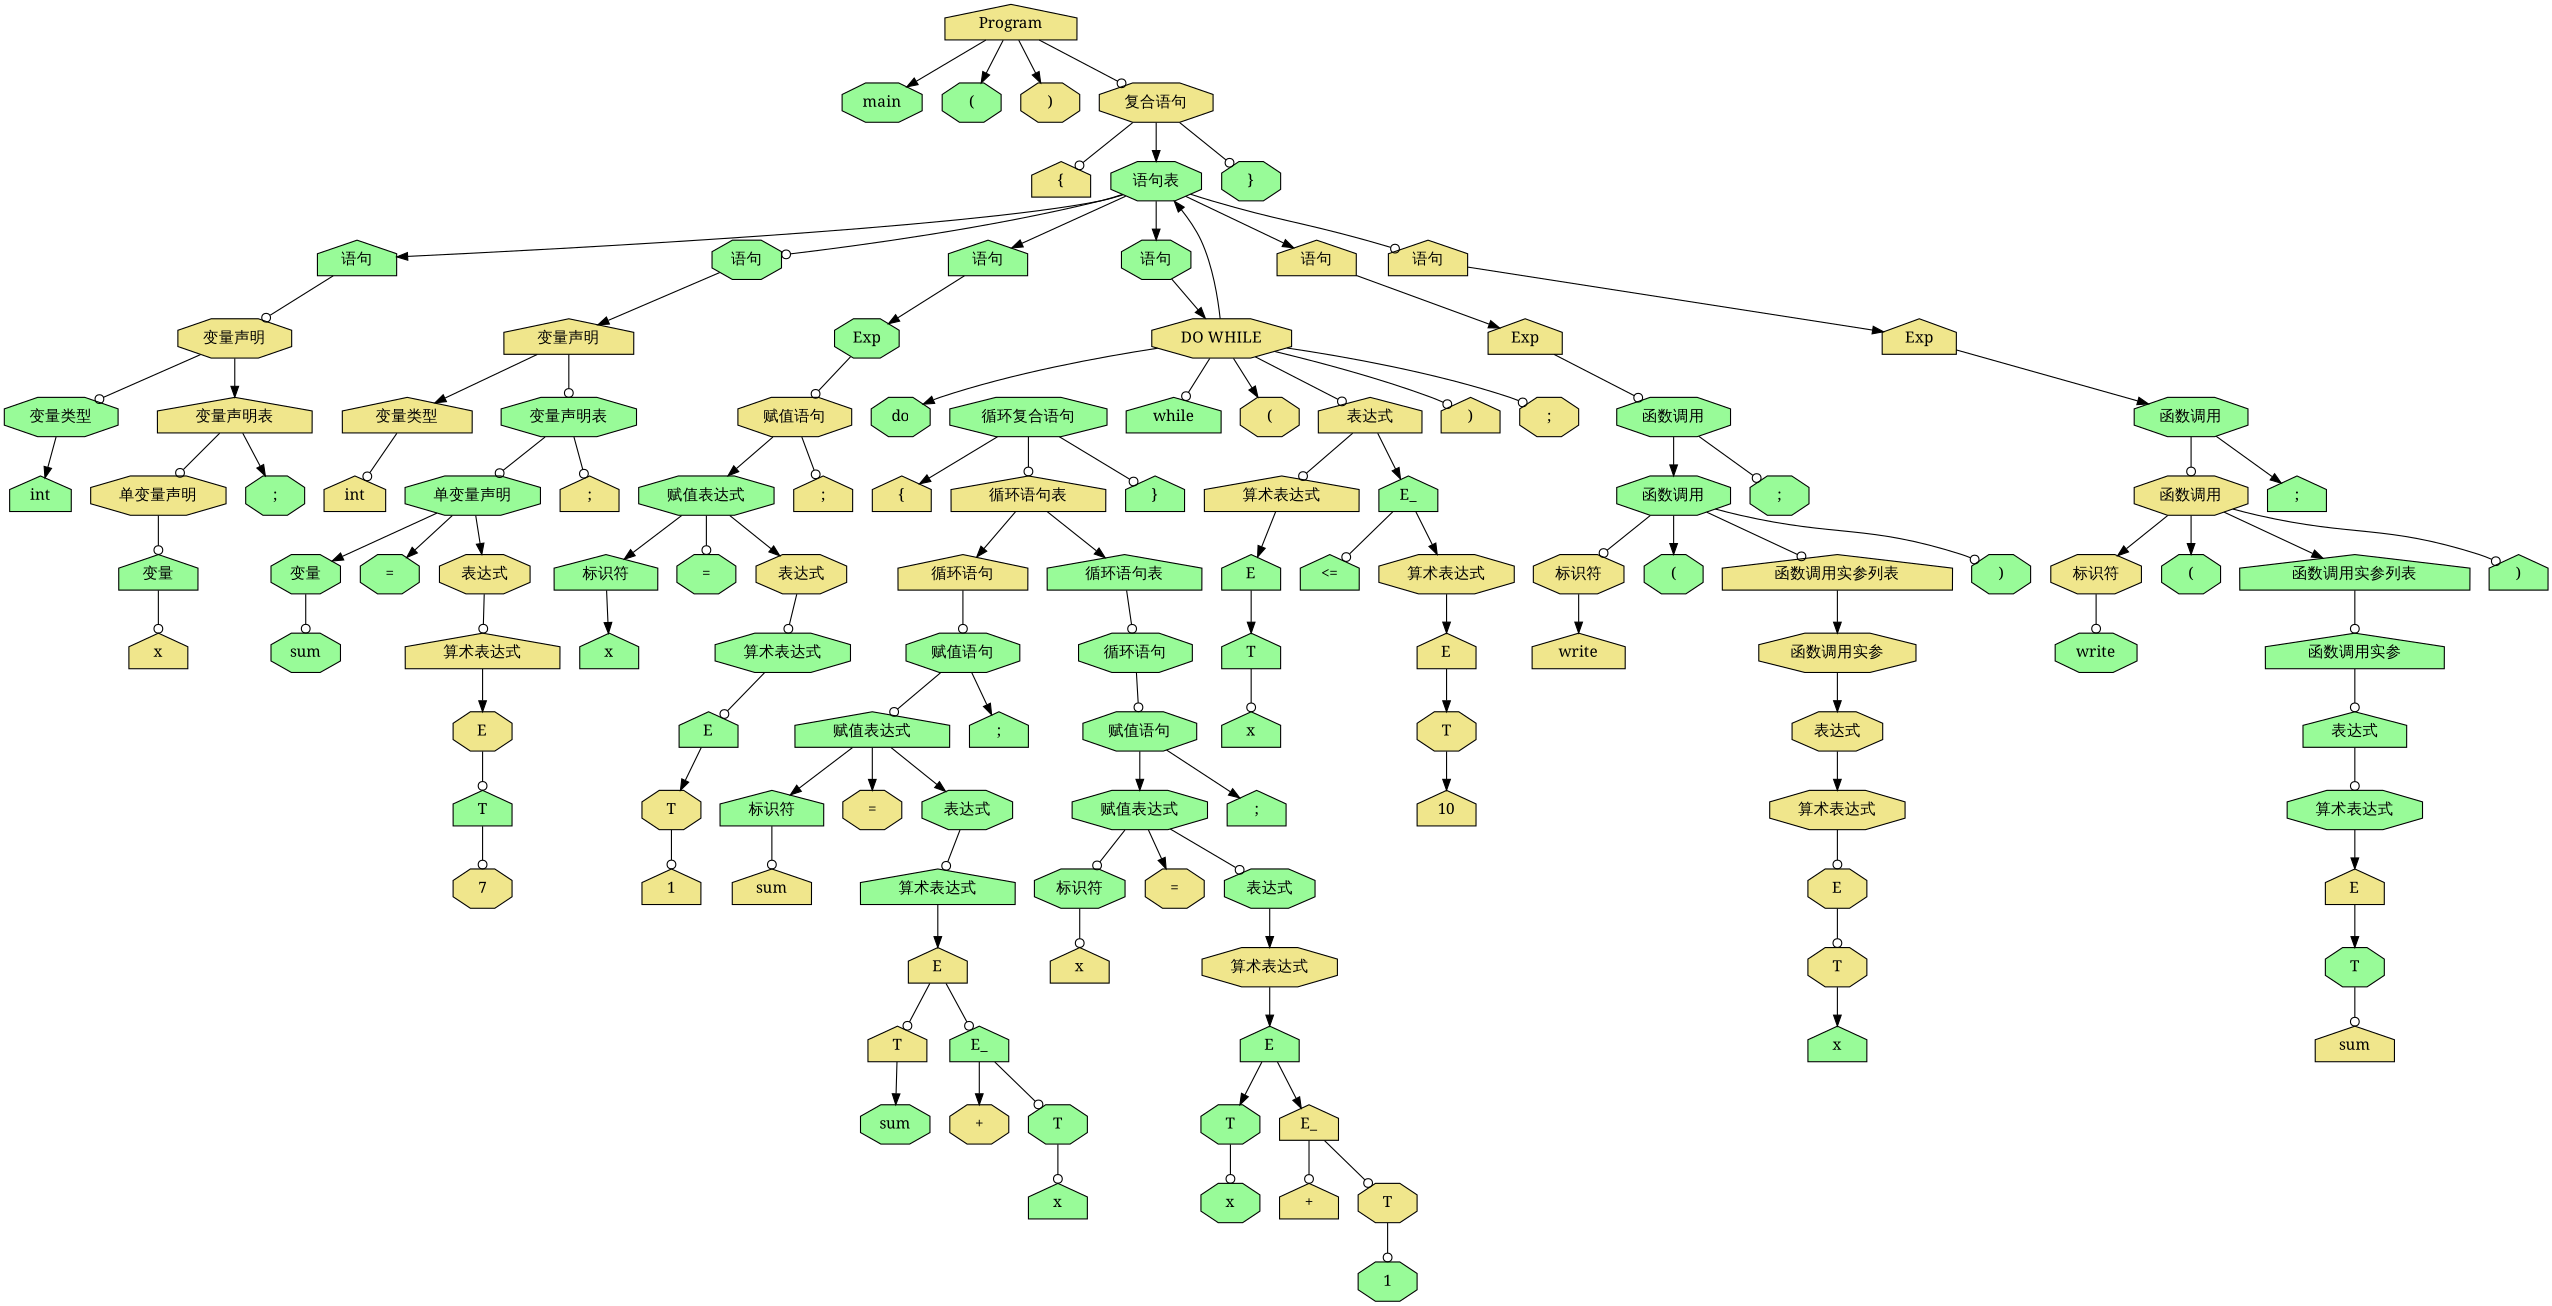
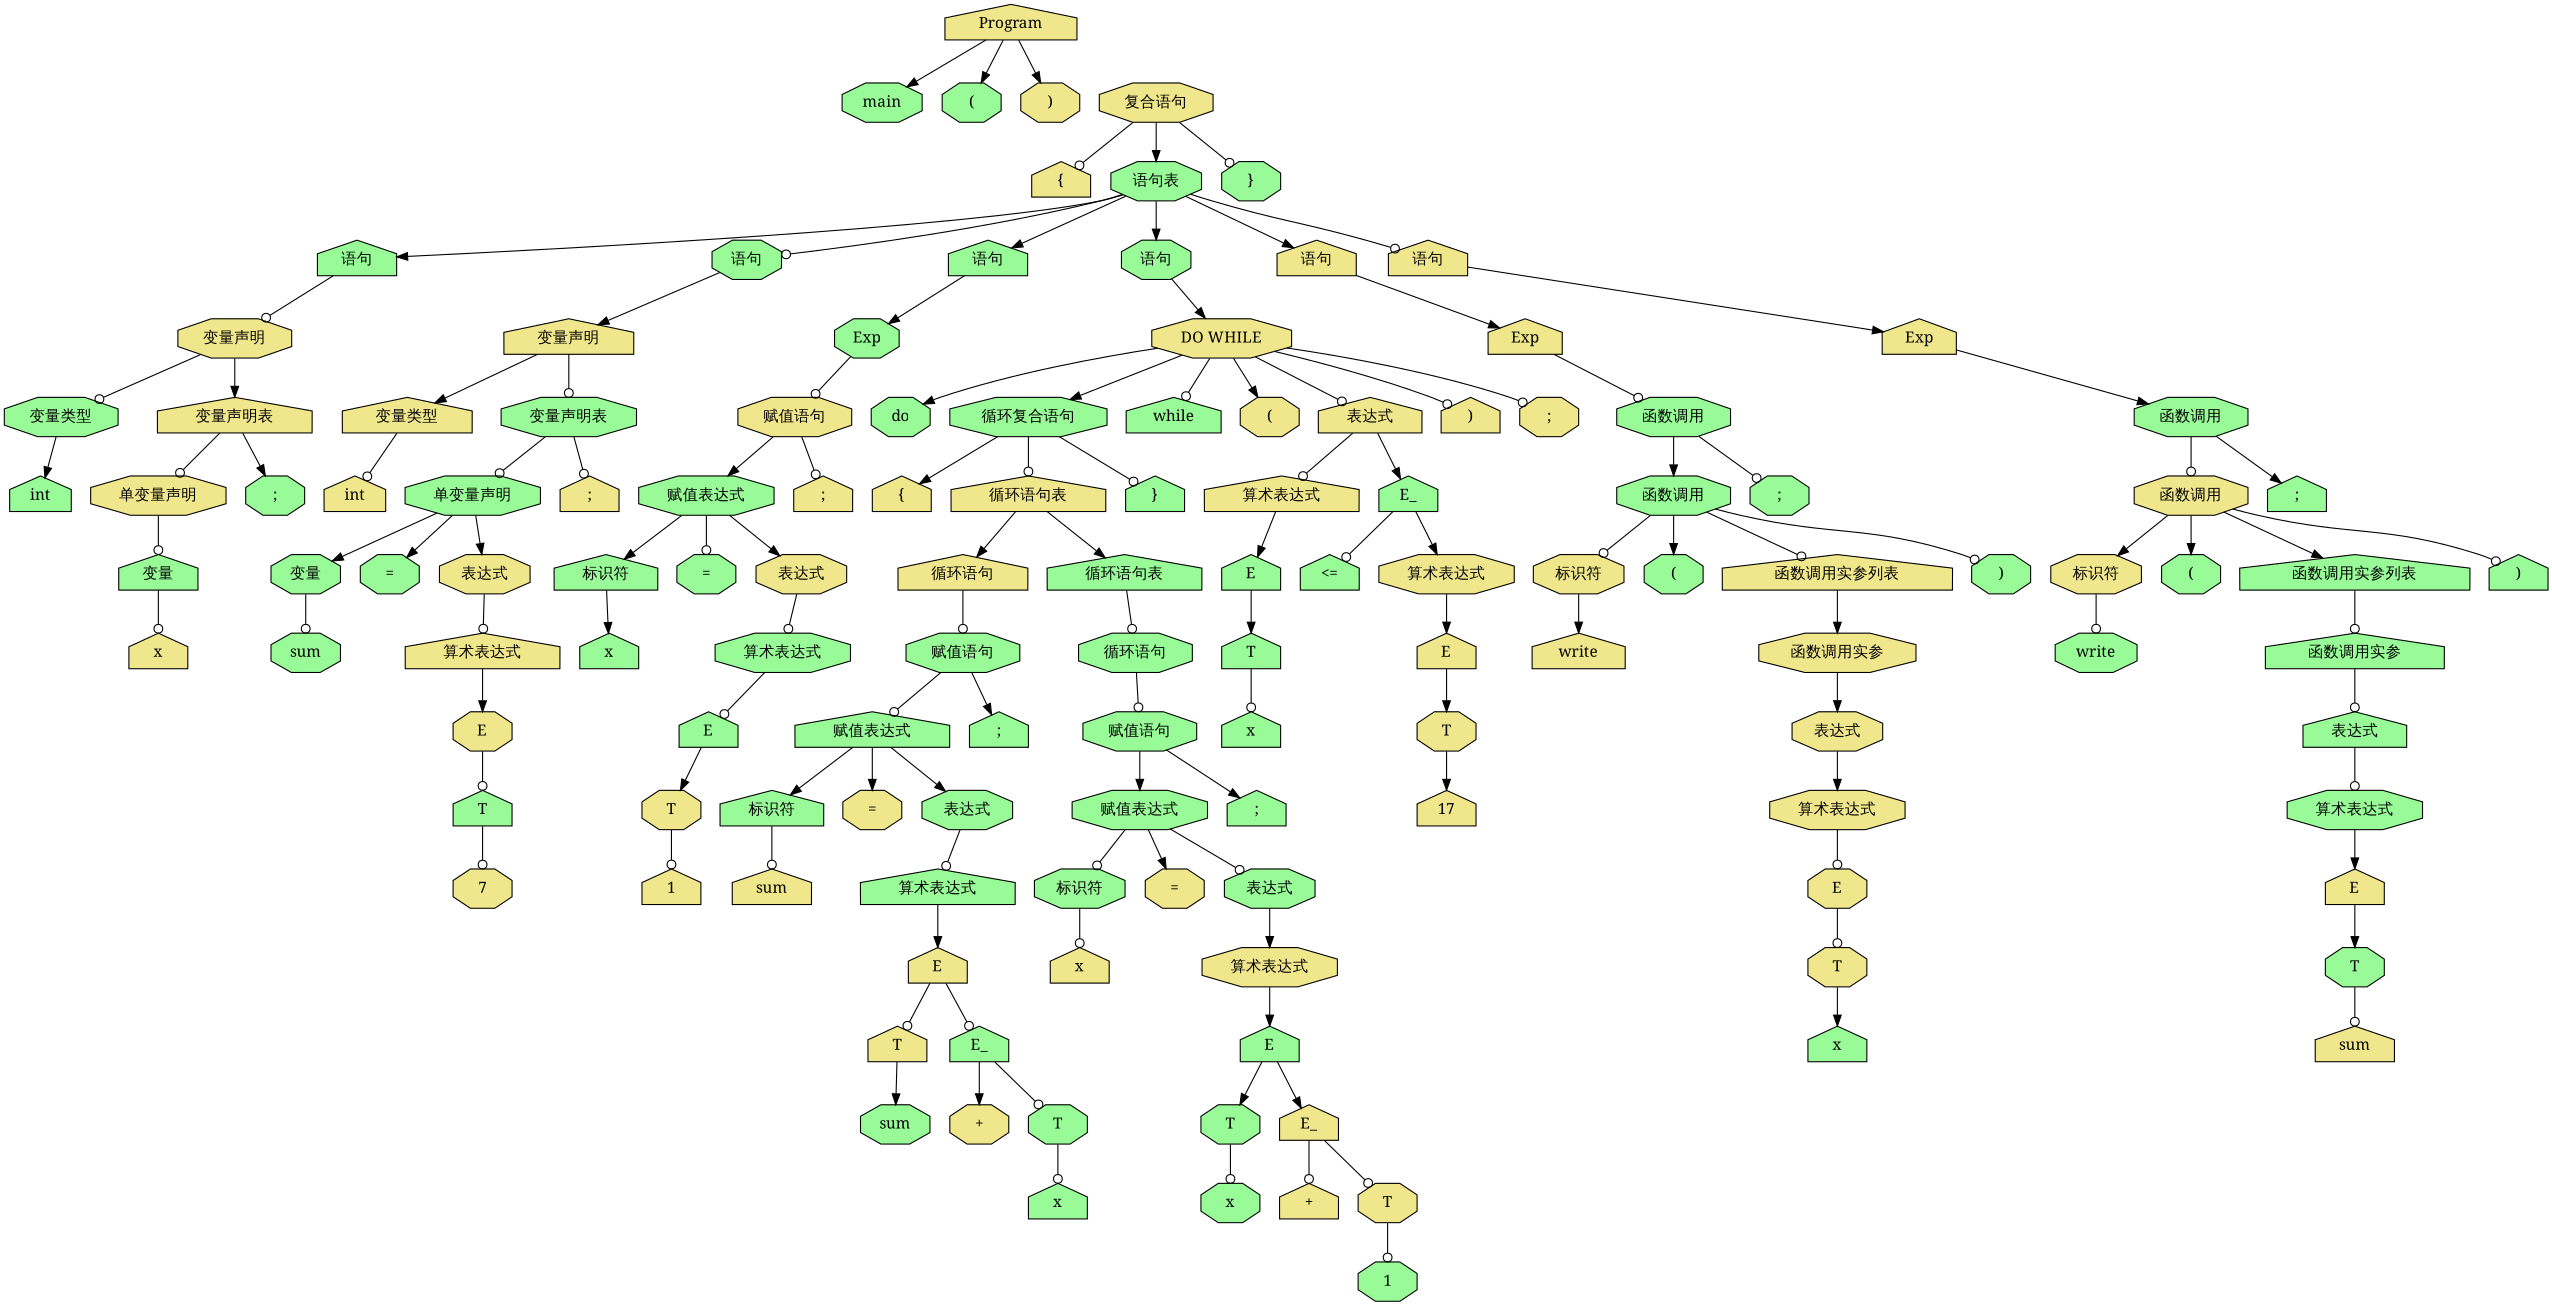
(1078, 61) -> none
(1209, 261) -> (1131, 375)
(1447, 810) -> (1447, 810)
